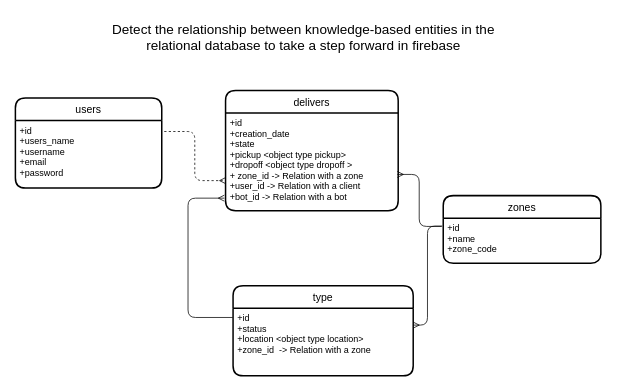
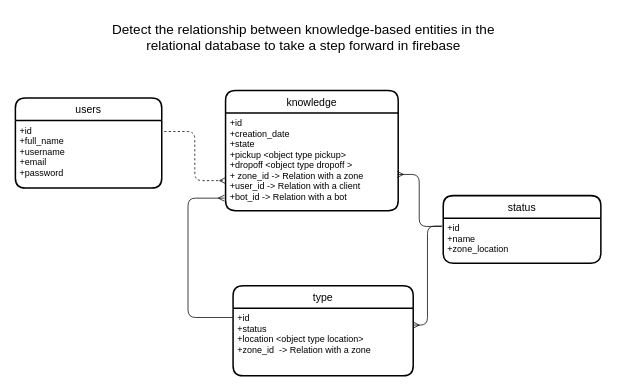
(311, 102) -> (311, 102)
(26, 131) -> (26, 131)
(521, 207) -> (521, 207)
(453, 228) -> (453, 228)
